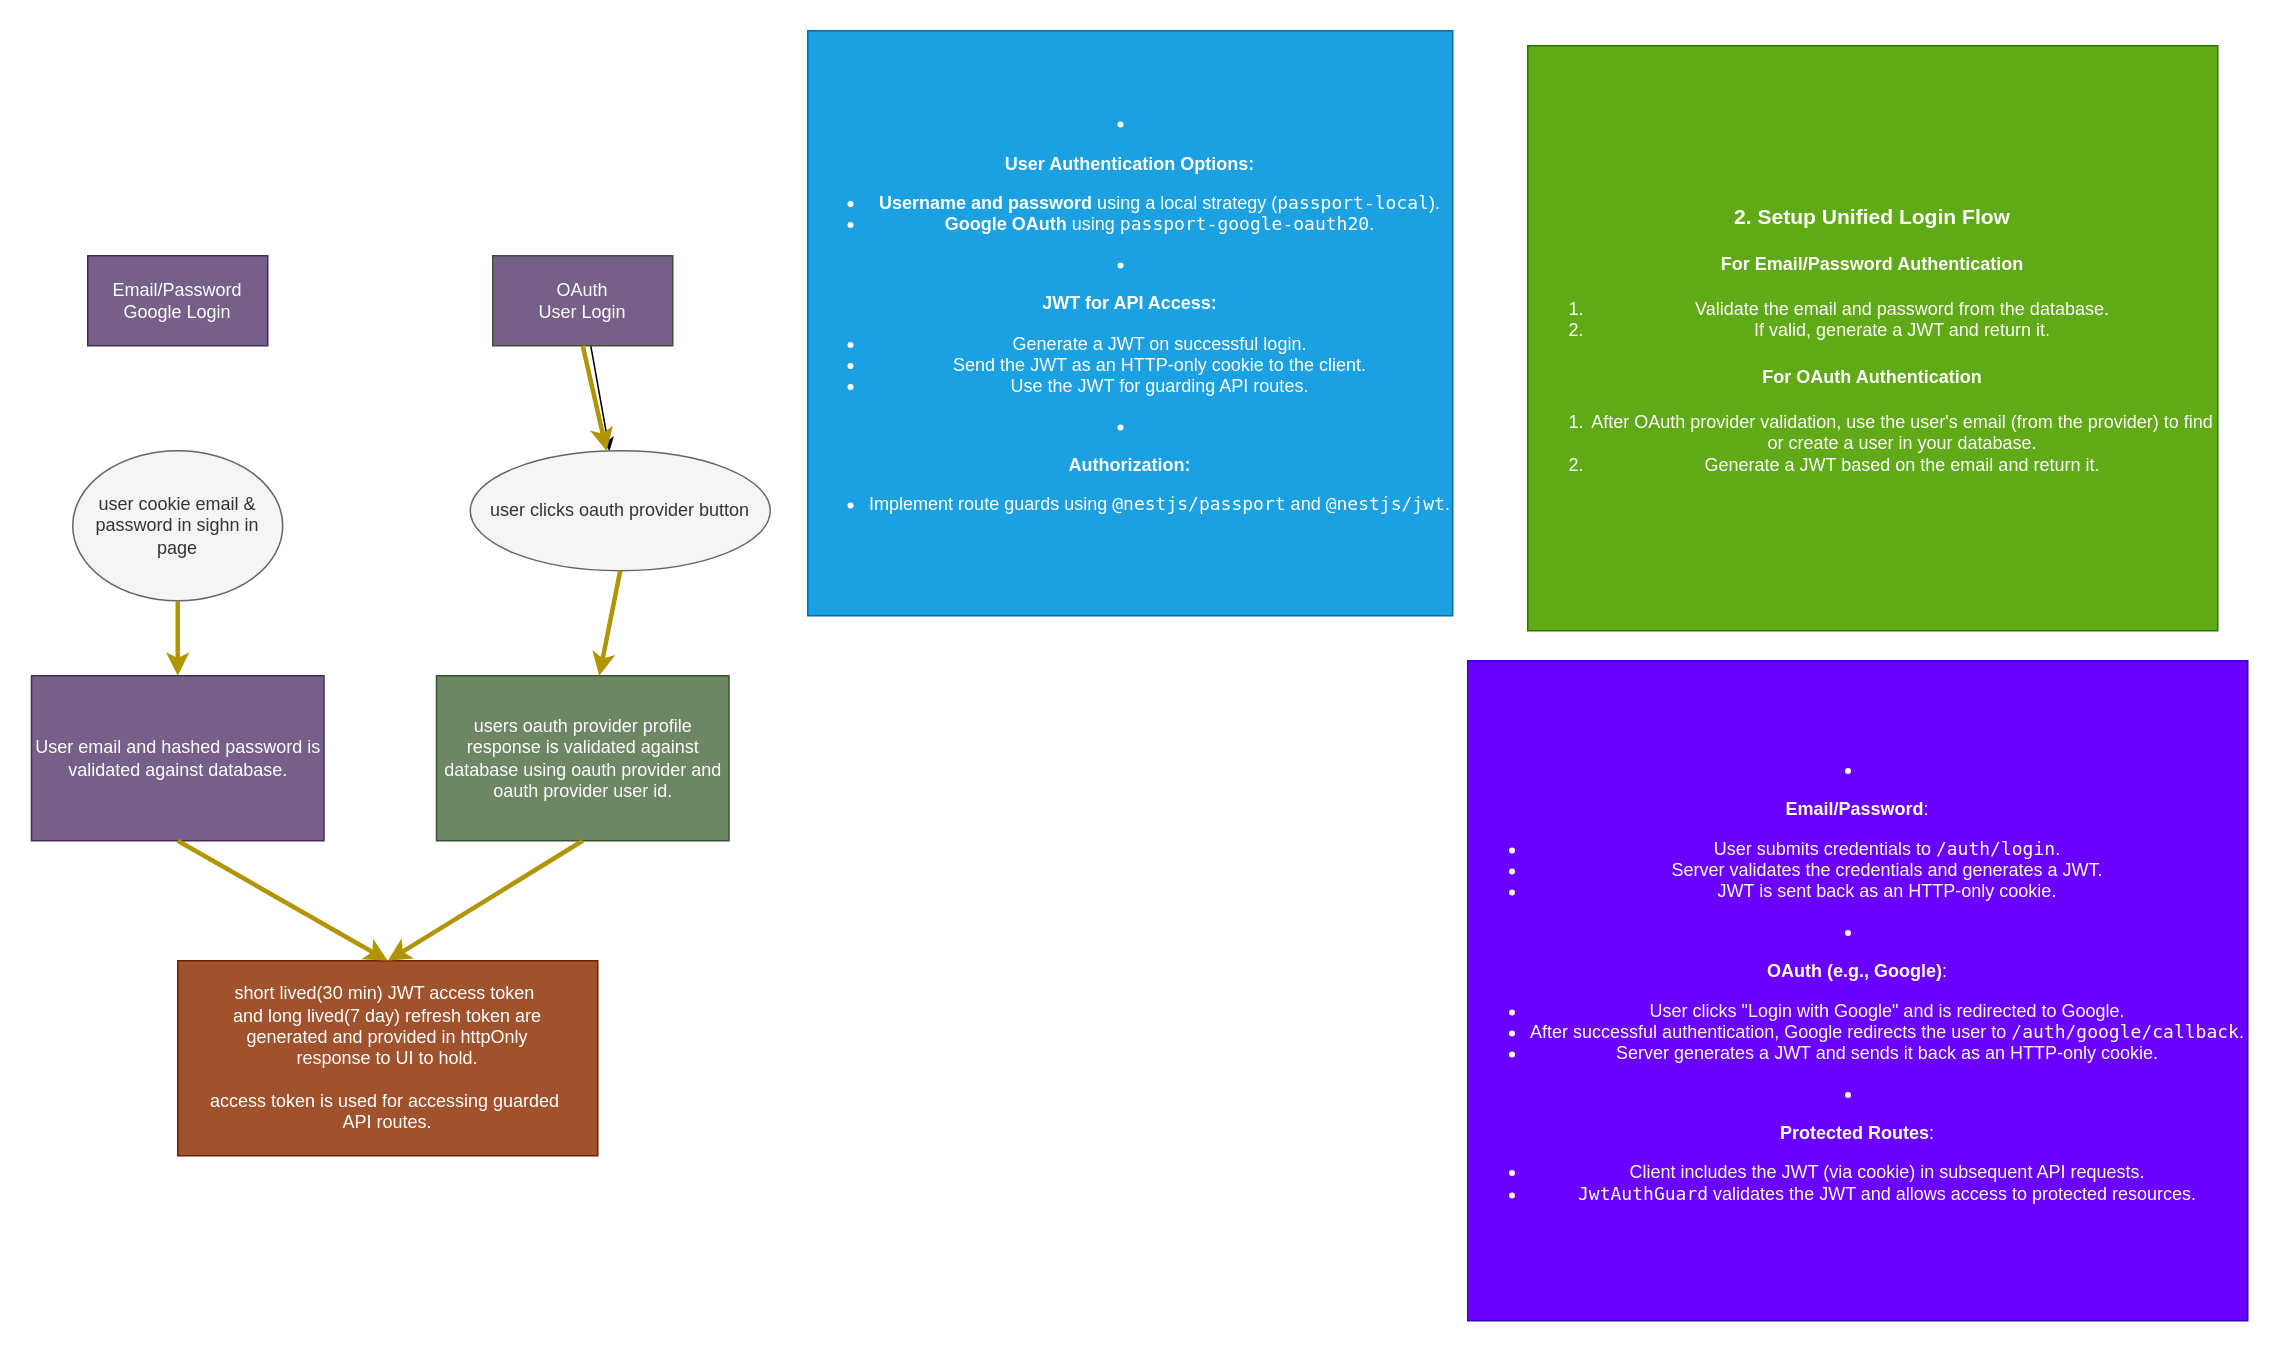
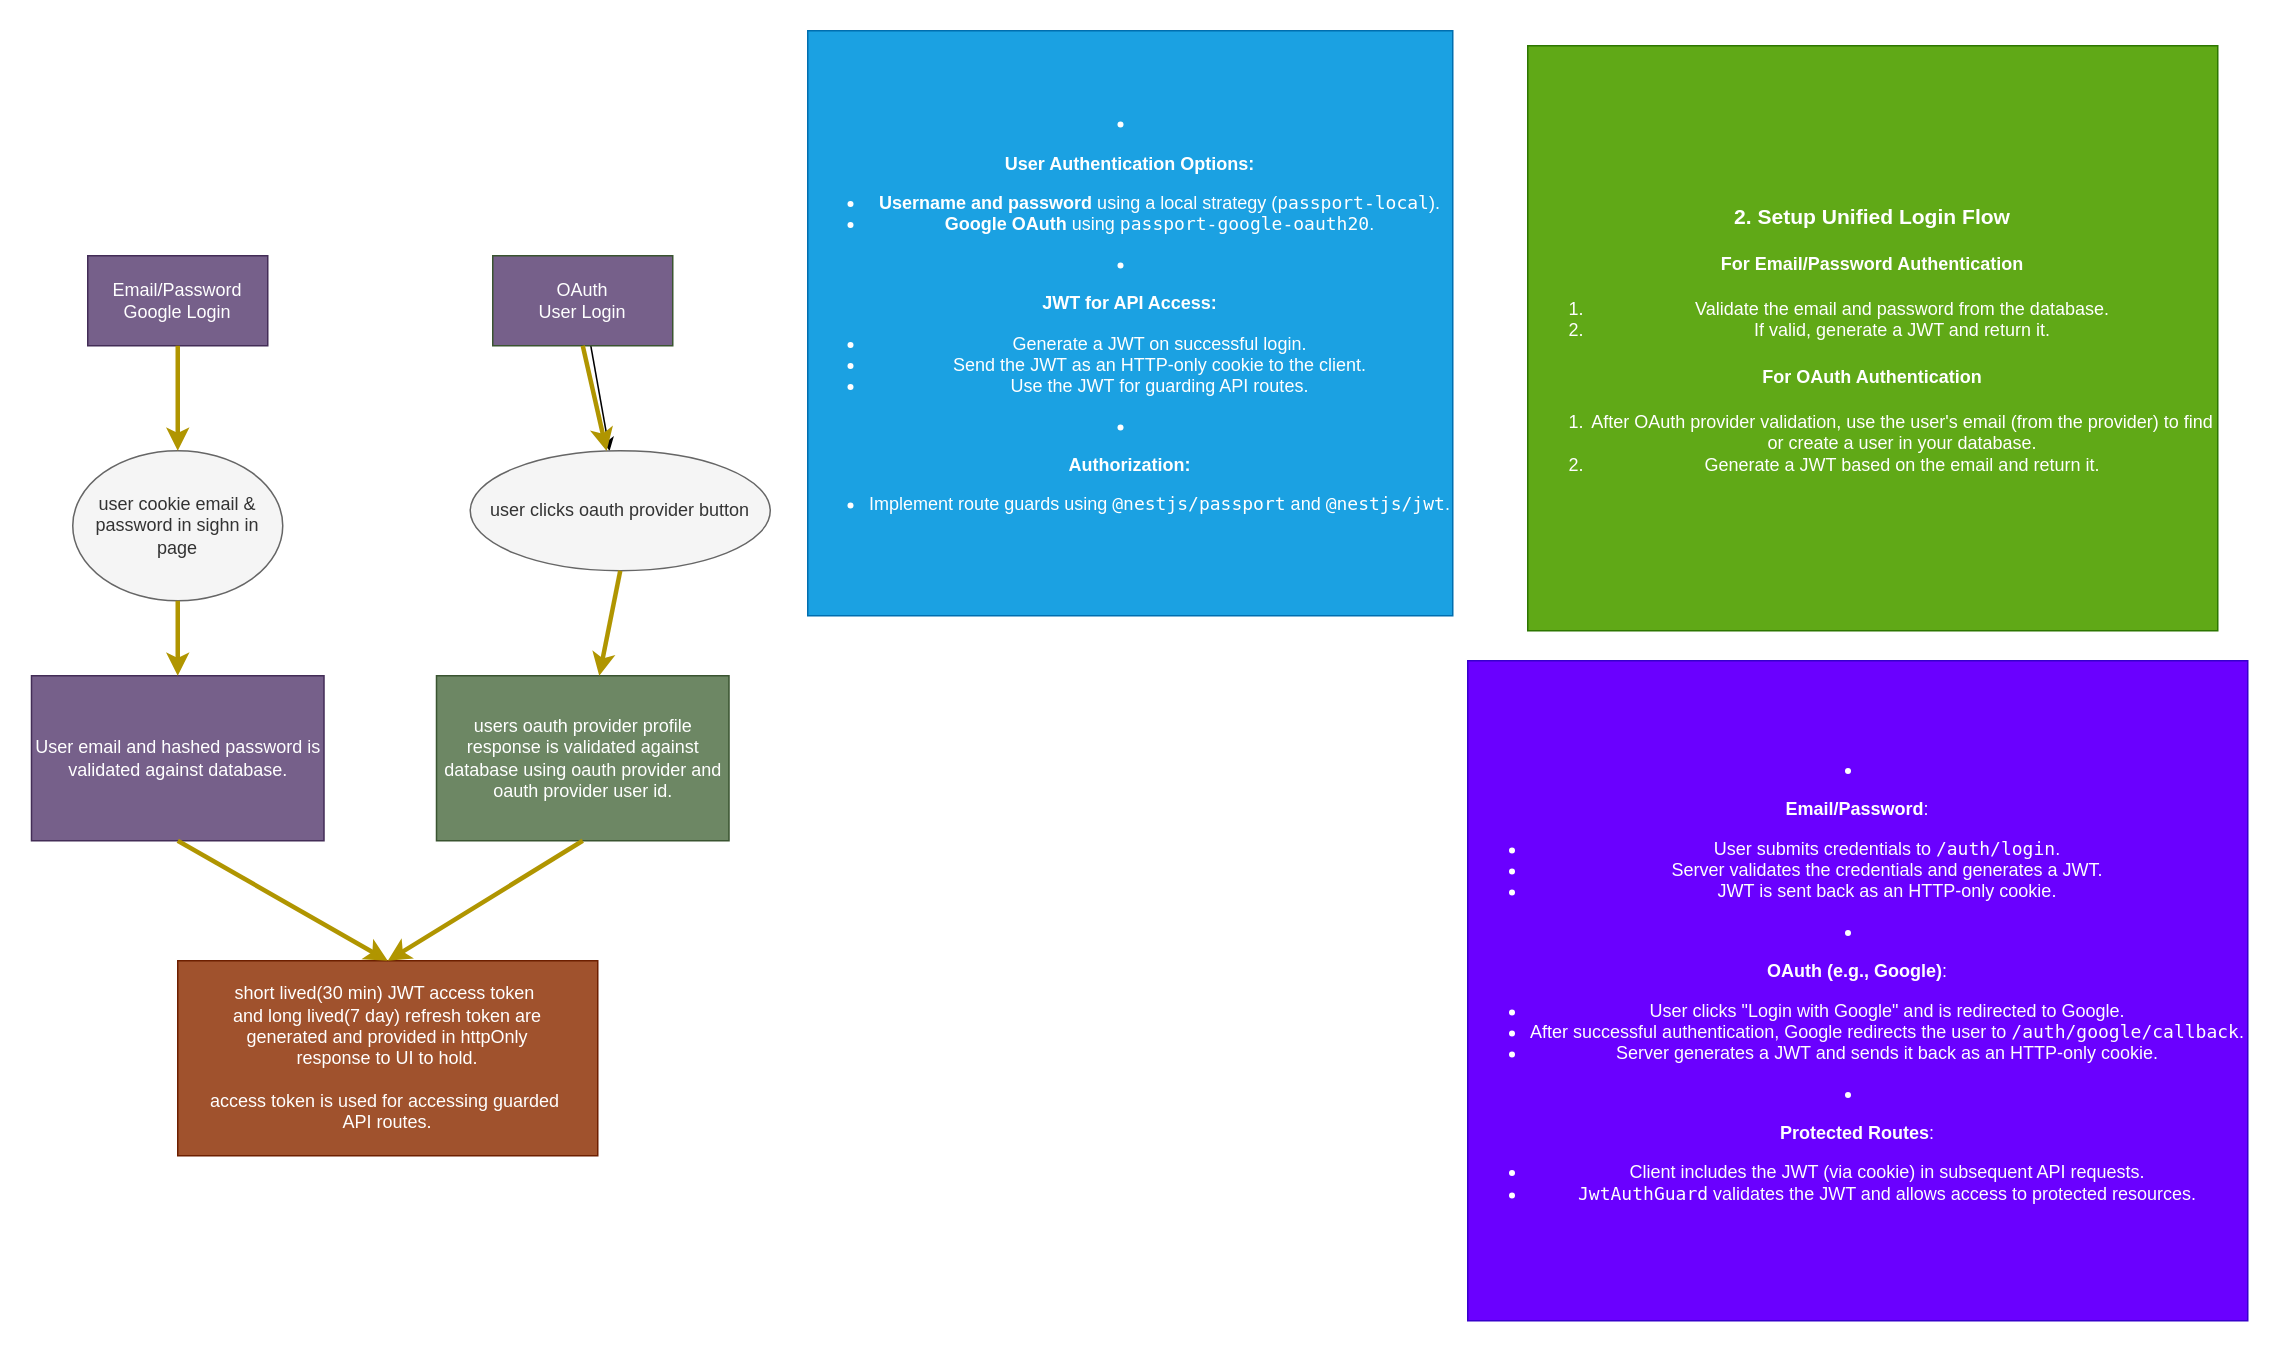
none -> (178, 390)
